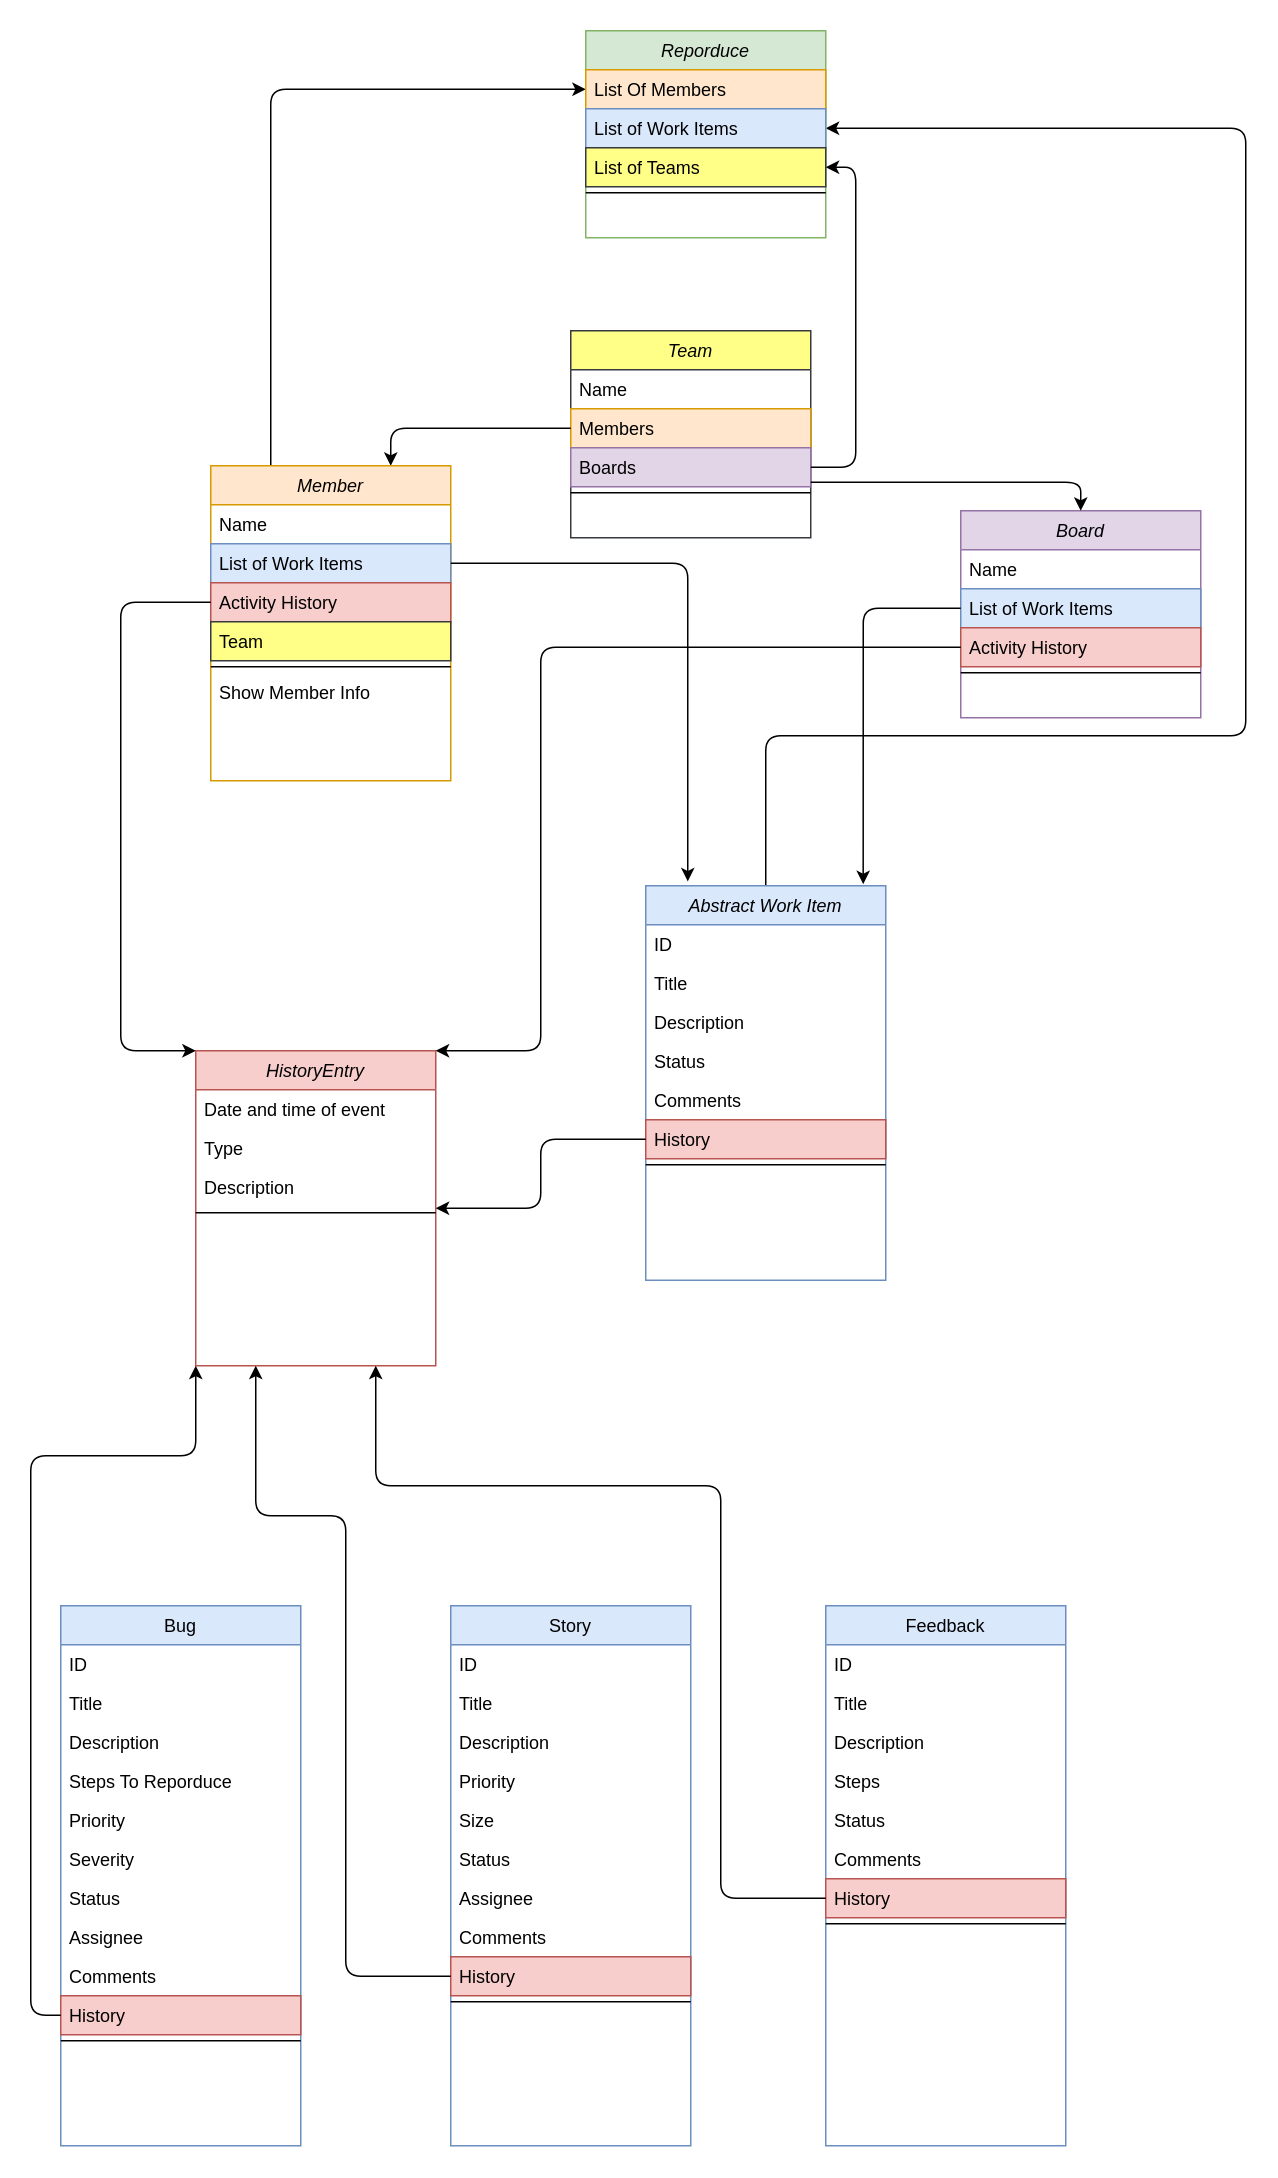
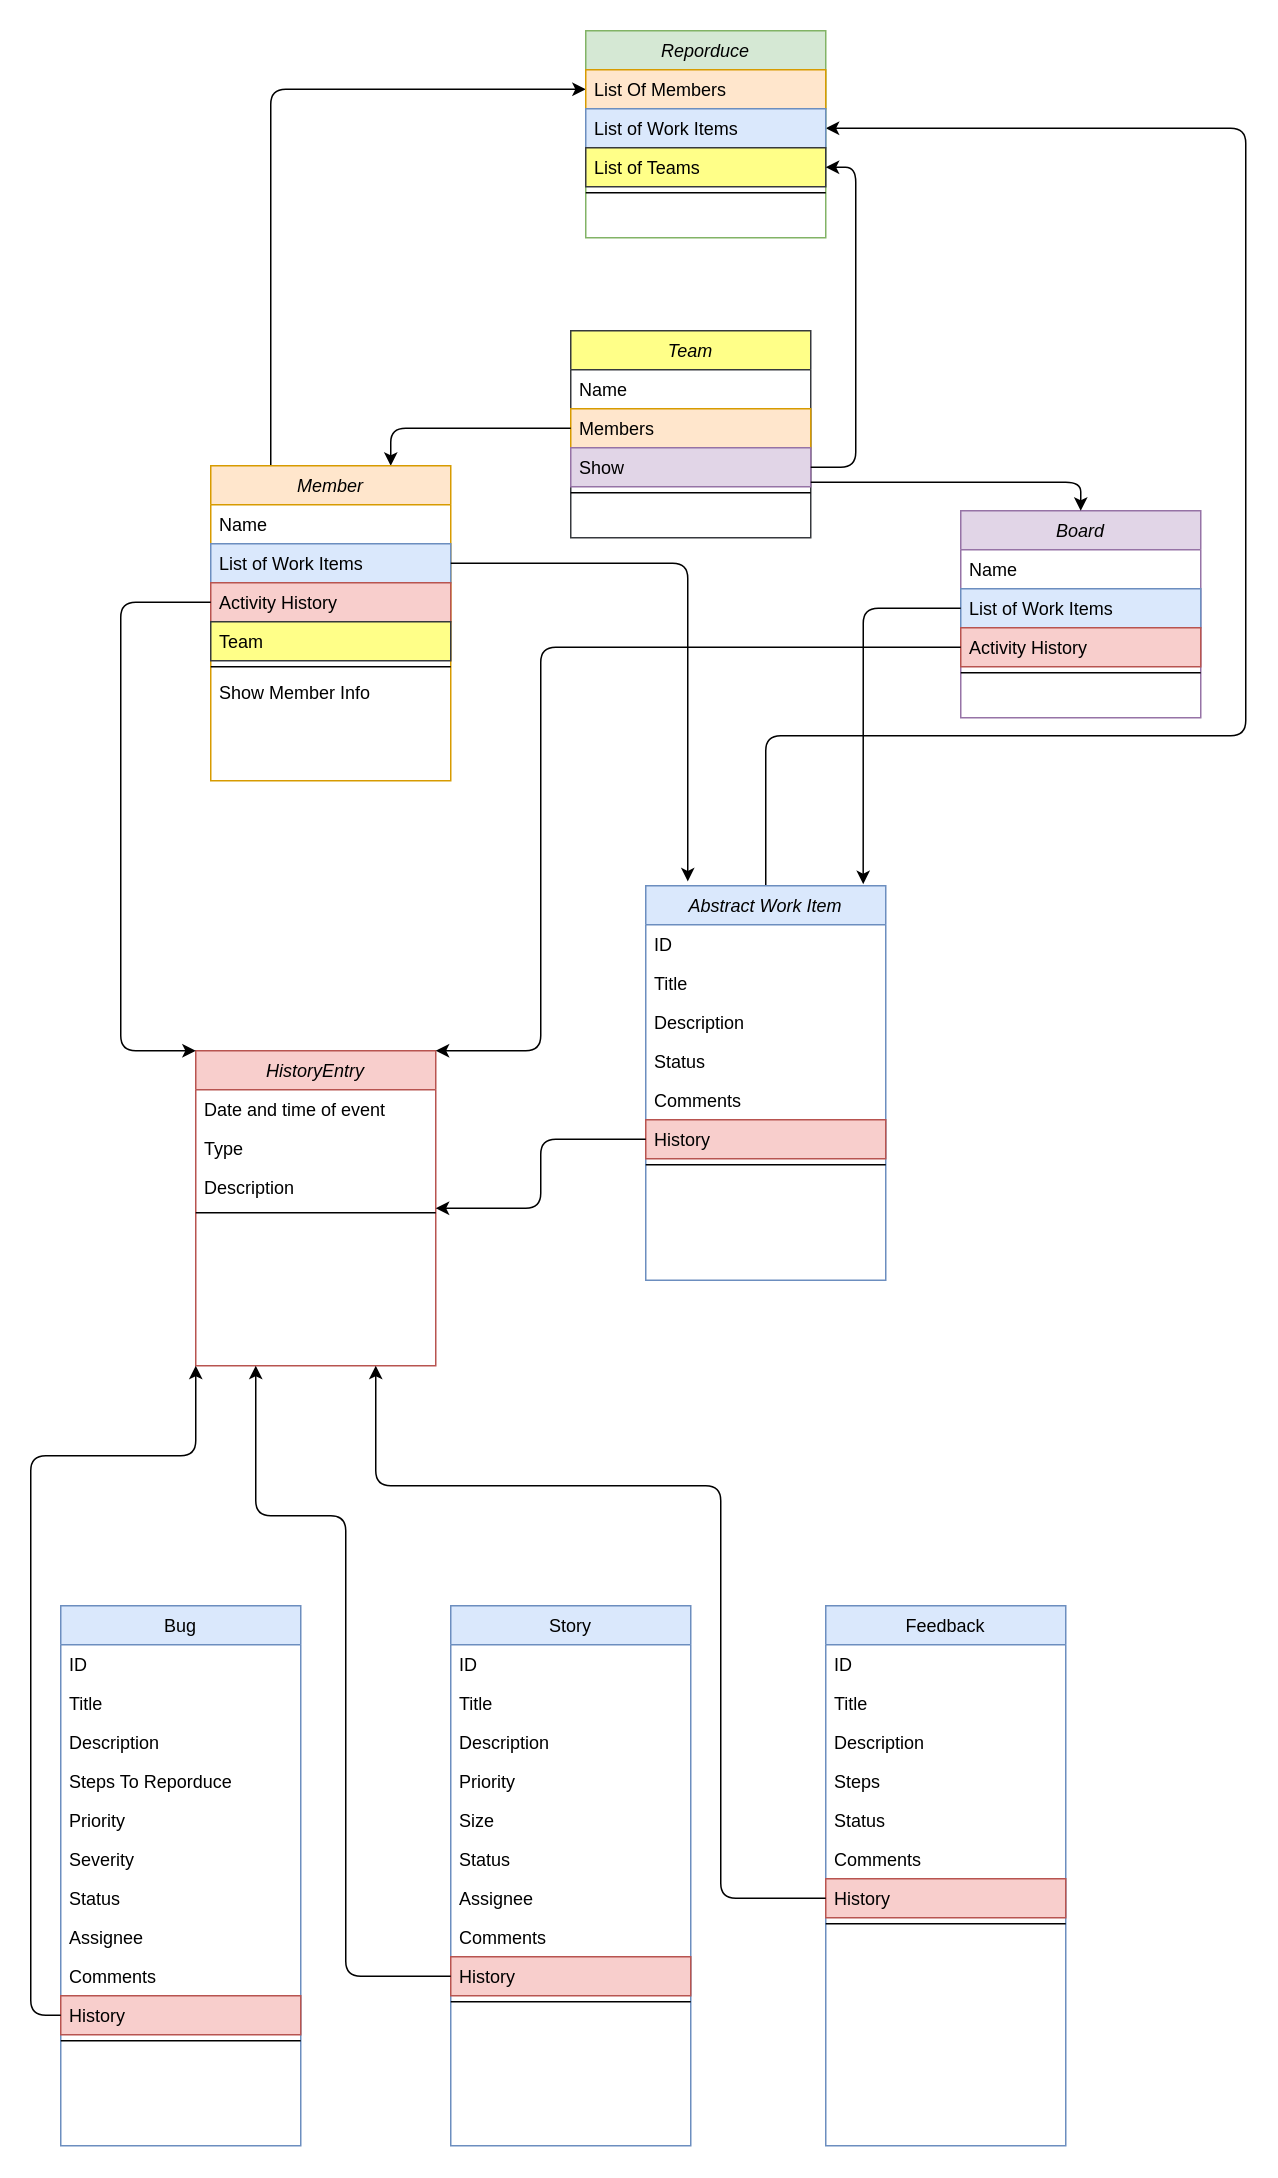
(609, 468) -> (599, 468)
